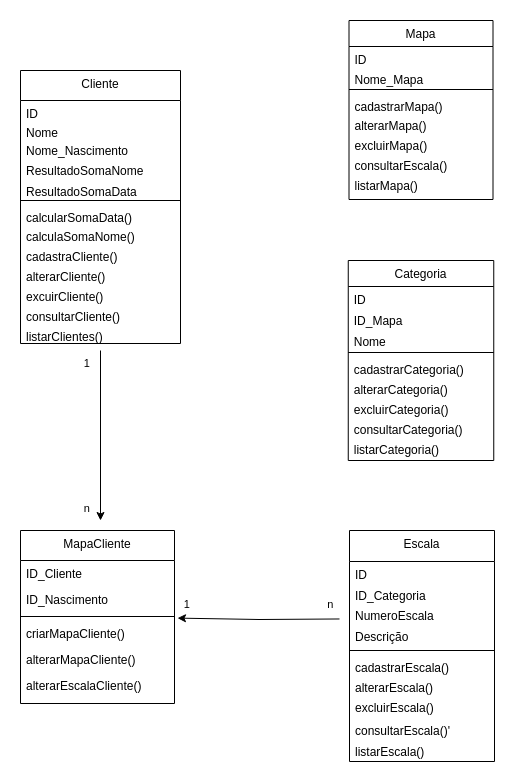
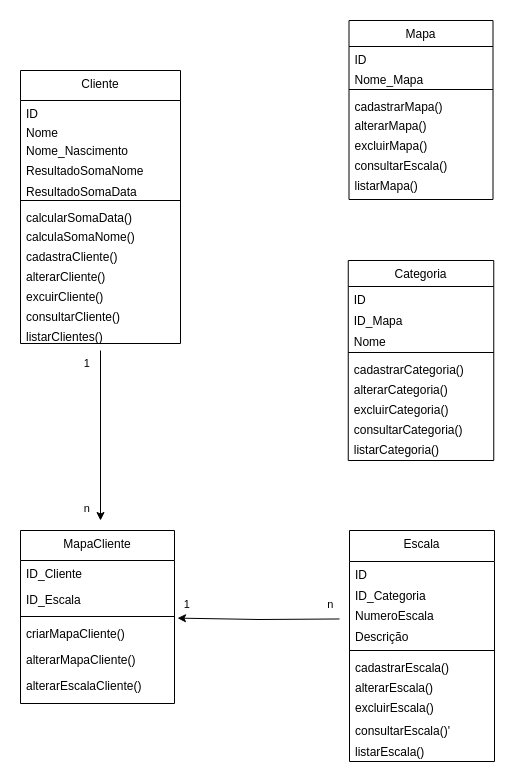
(68, 600) -> (55, 600)
